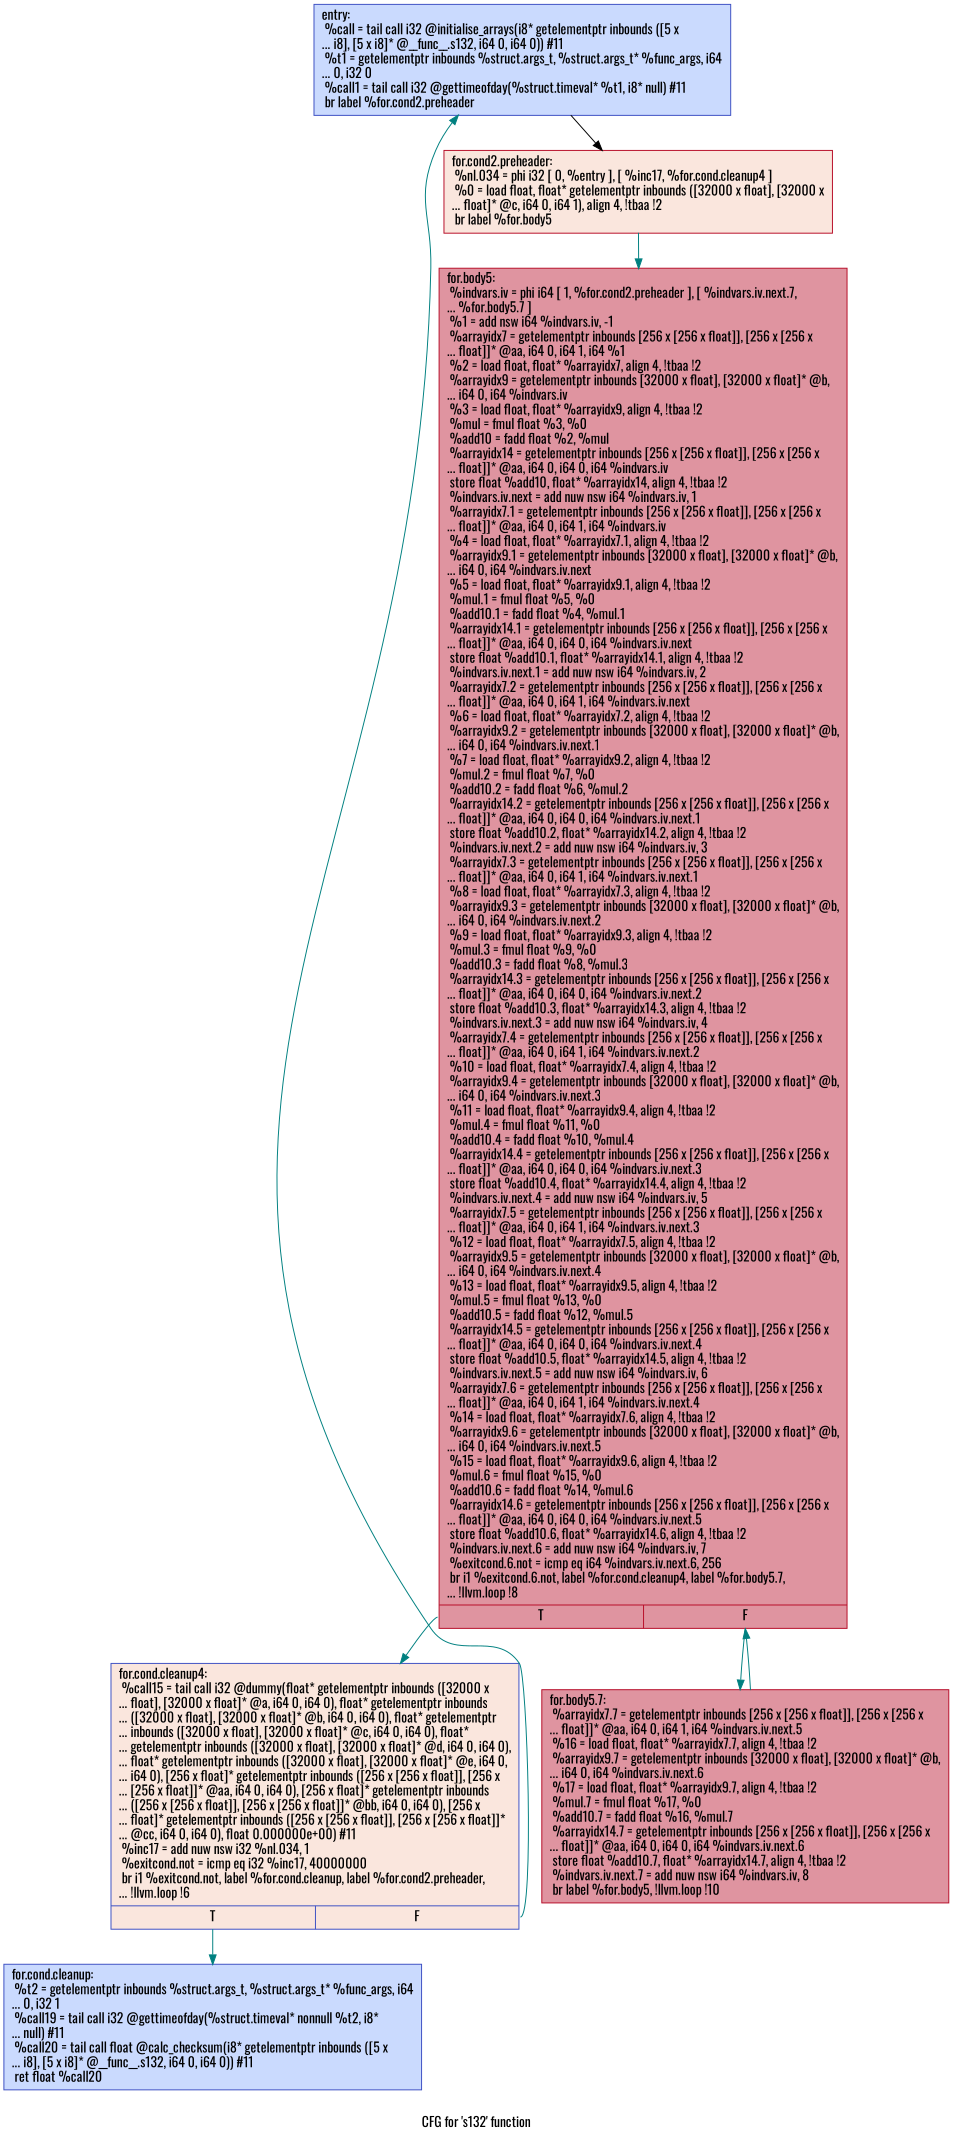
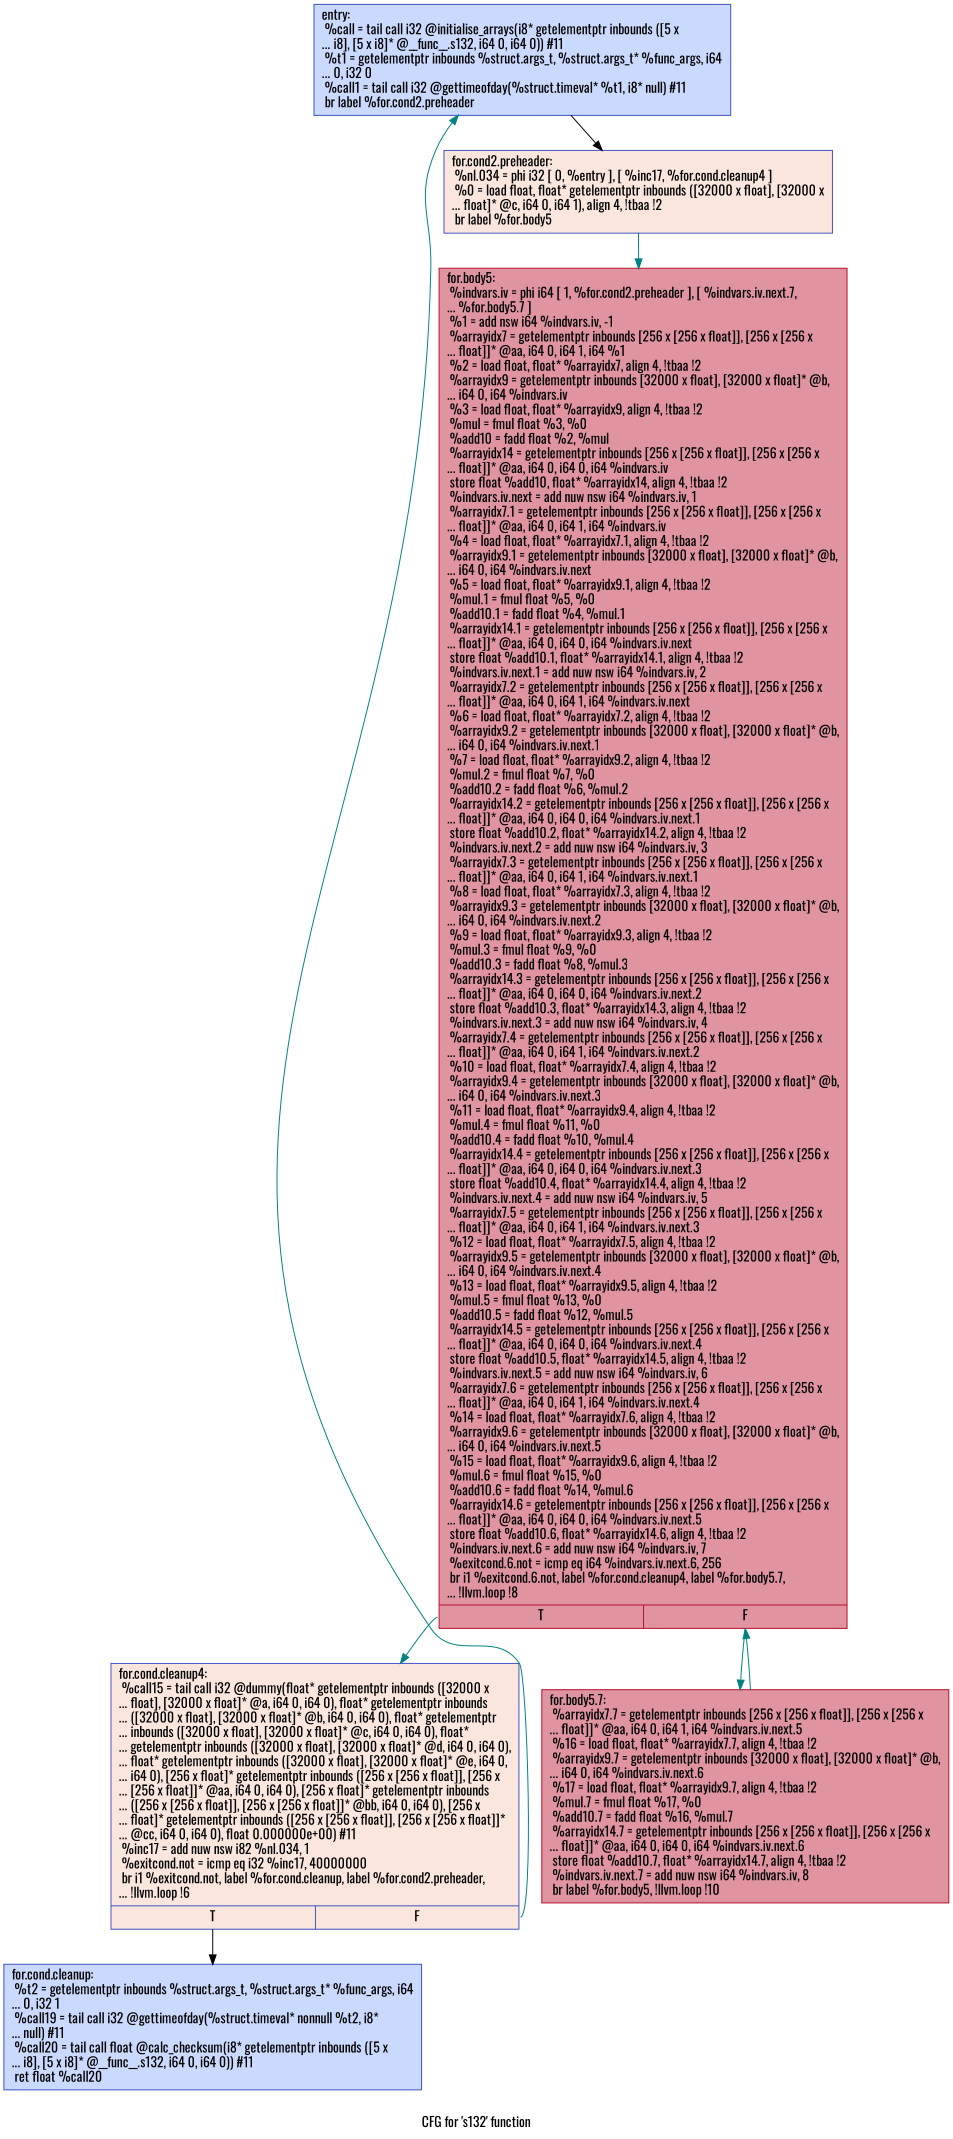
(638, 192) -> (638, 192)
(214, 1850) -> (214, 1850)
(213, 1942) -> (213, 1942)
